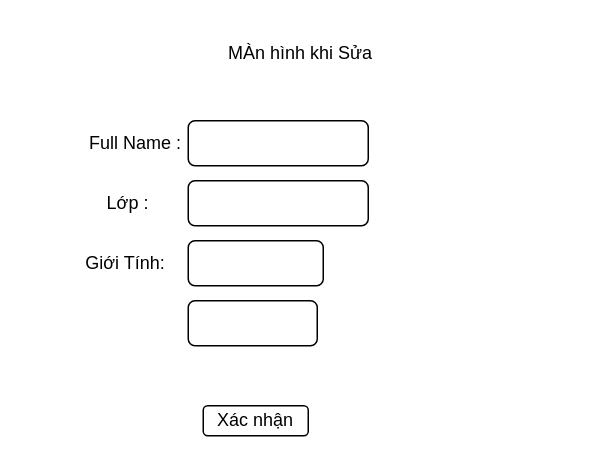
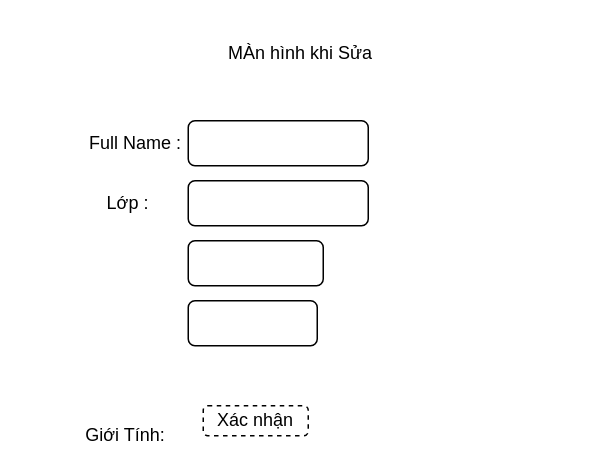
(128, 263) -> (128, 436)
(256, 421) -> (256, 421)
